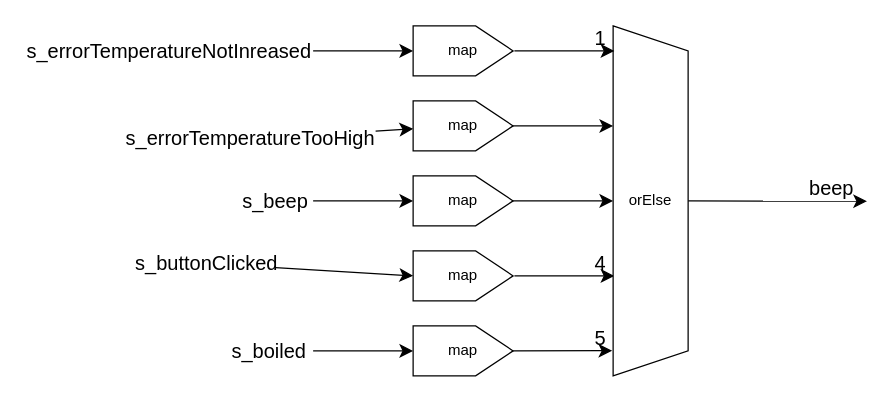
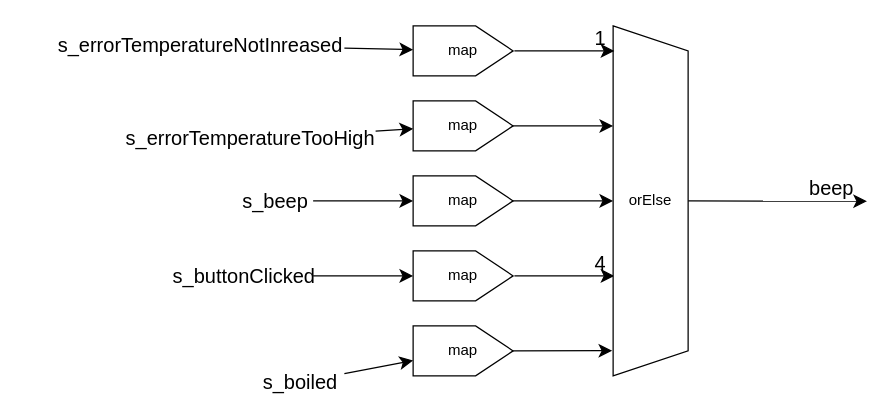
(169, 51) -> (201, 44)
(207, 263) -> (244, 276)
(601, 338) -> none
(269, 351) -> (301, 382)
